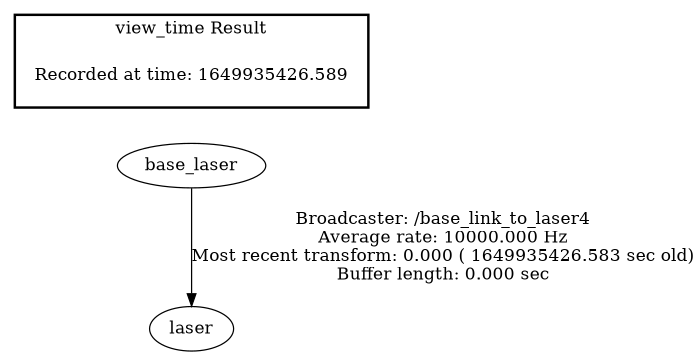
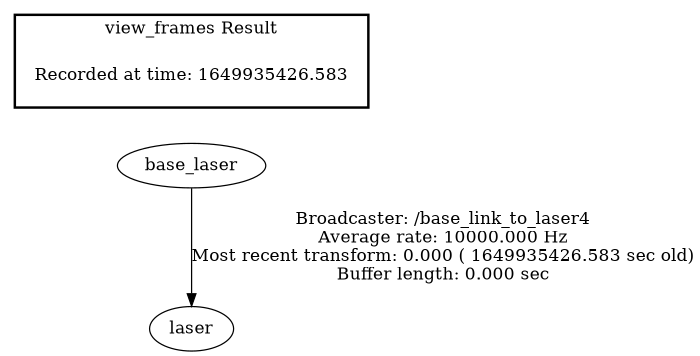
(192, 29) -> (192, 29)
(192, 75) -> (192, 75)
